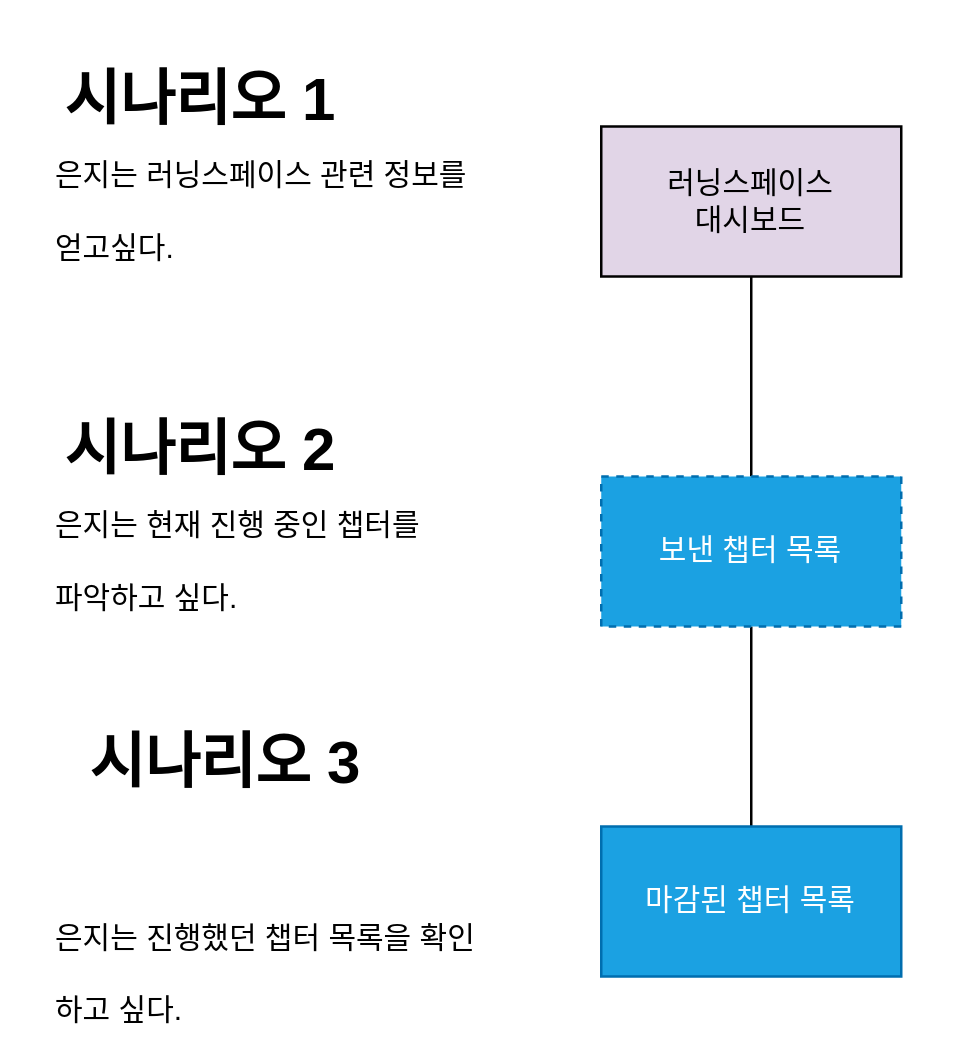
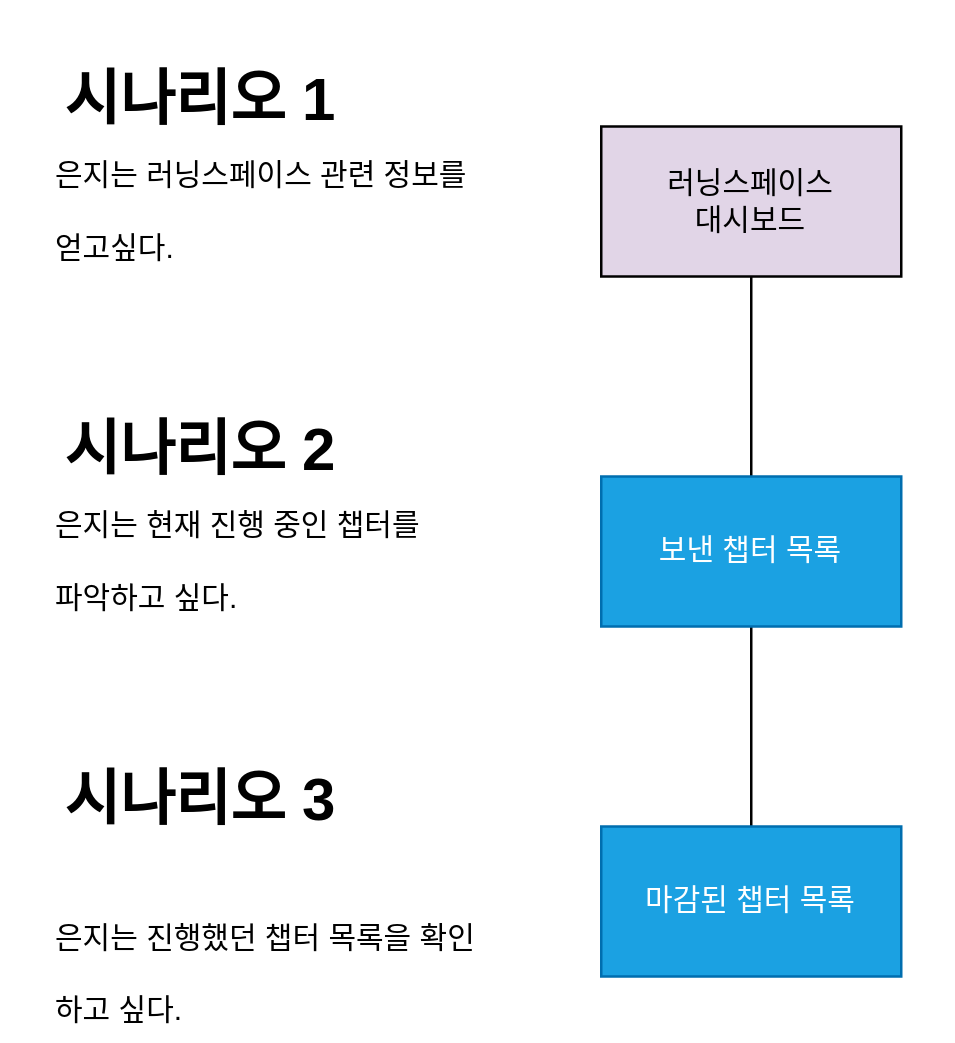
(751, 551) -> (751, 551)
(226, 764) -> (201, 801)
